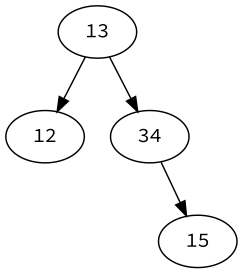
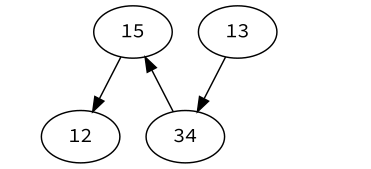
(75, 78) -> (112, 74)
